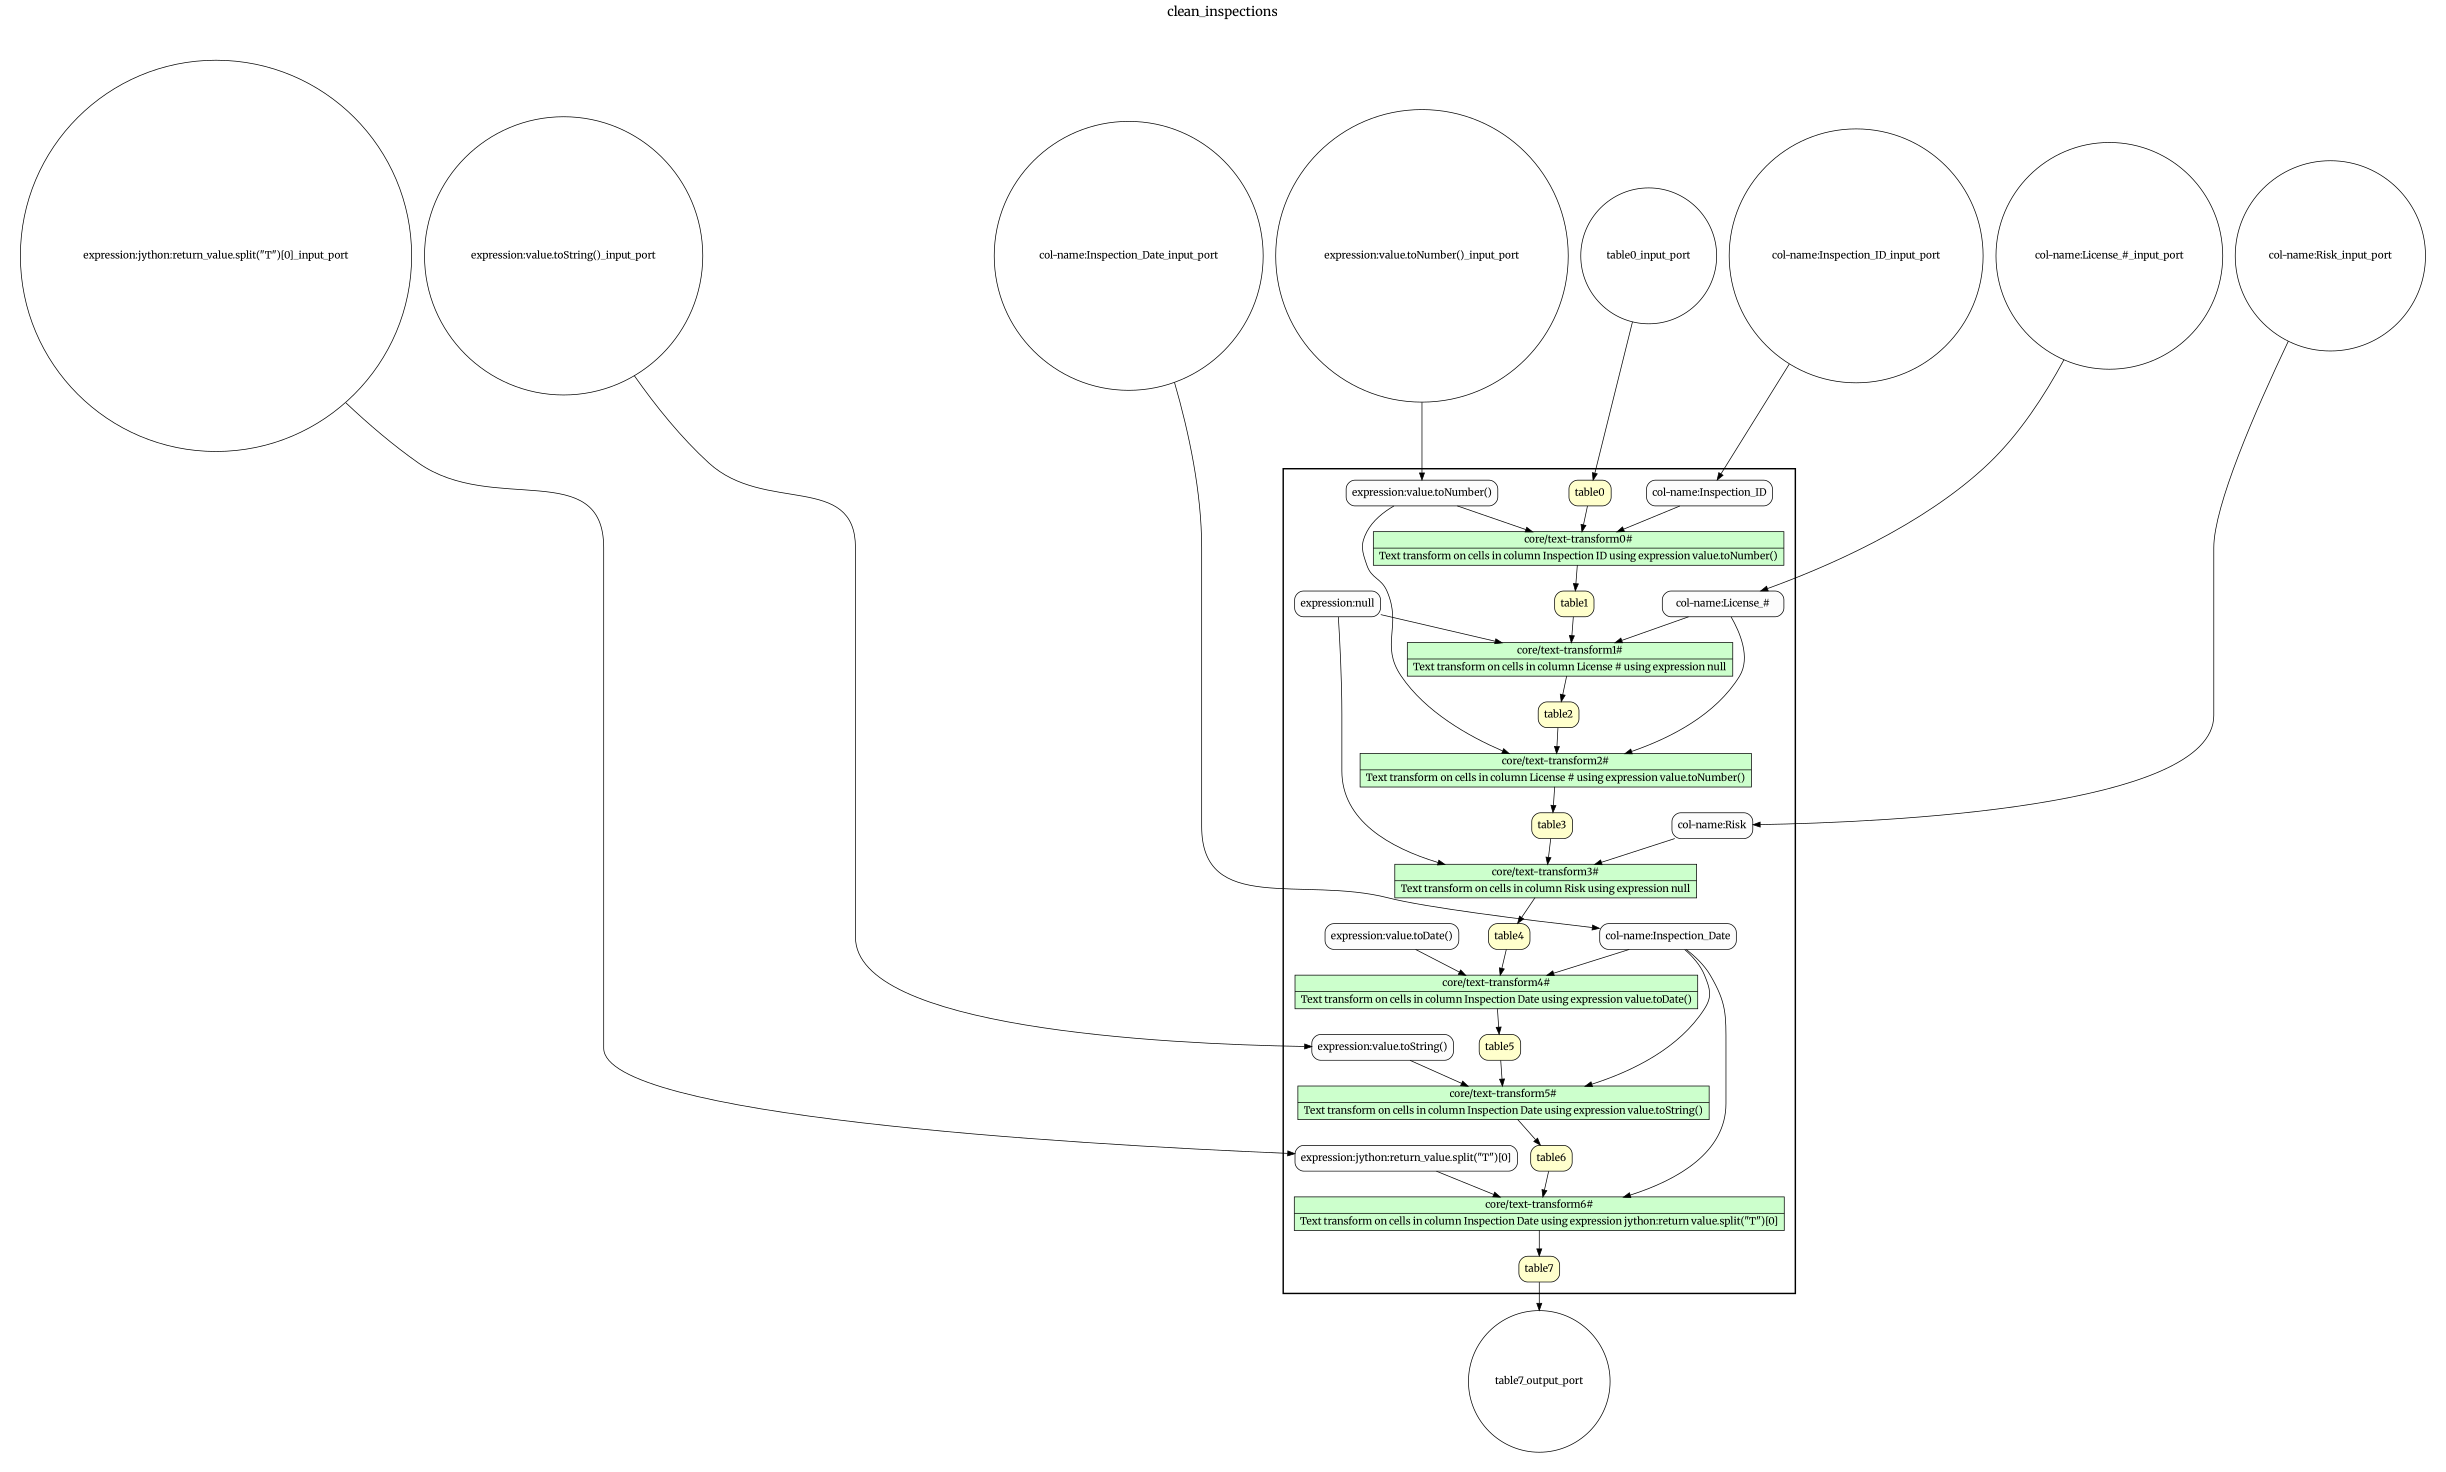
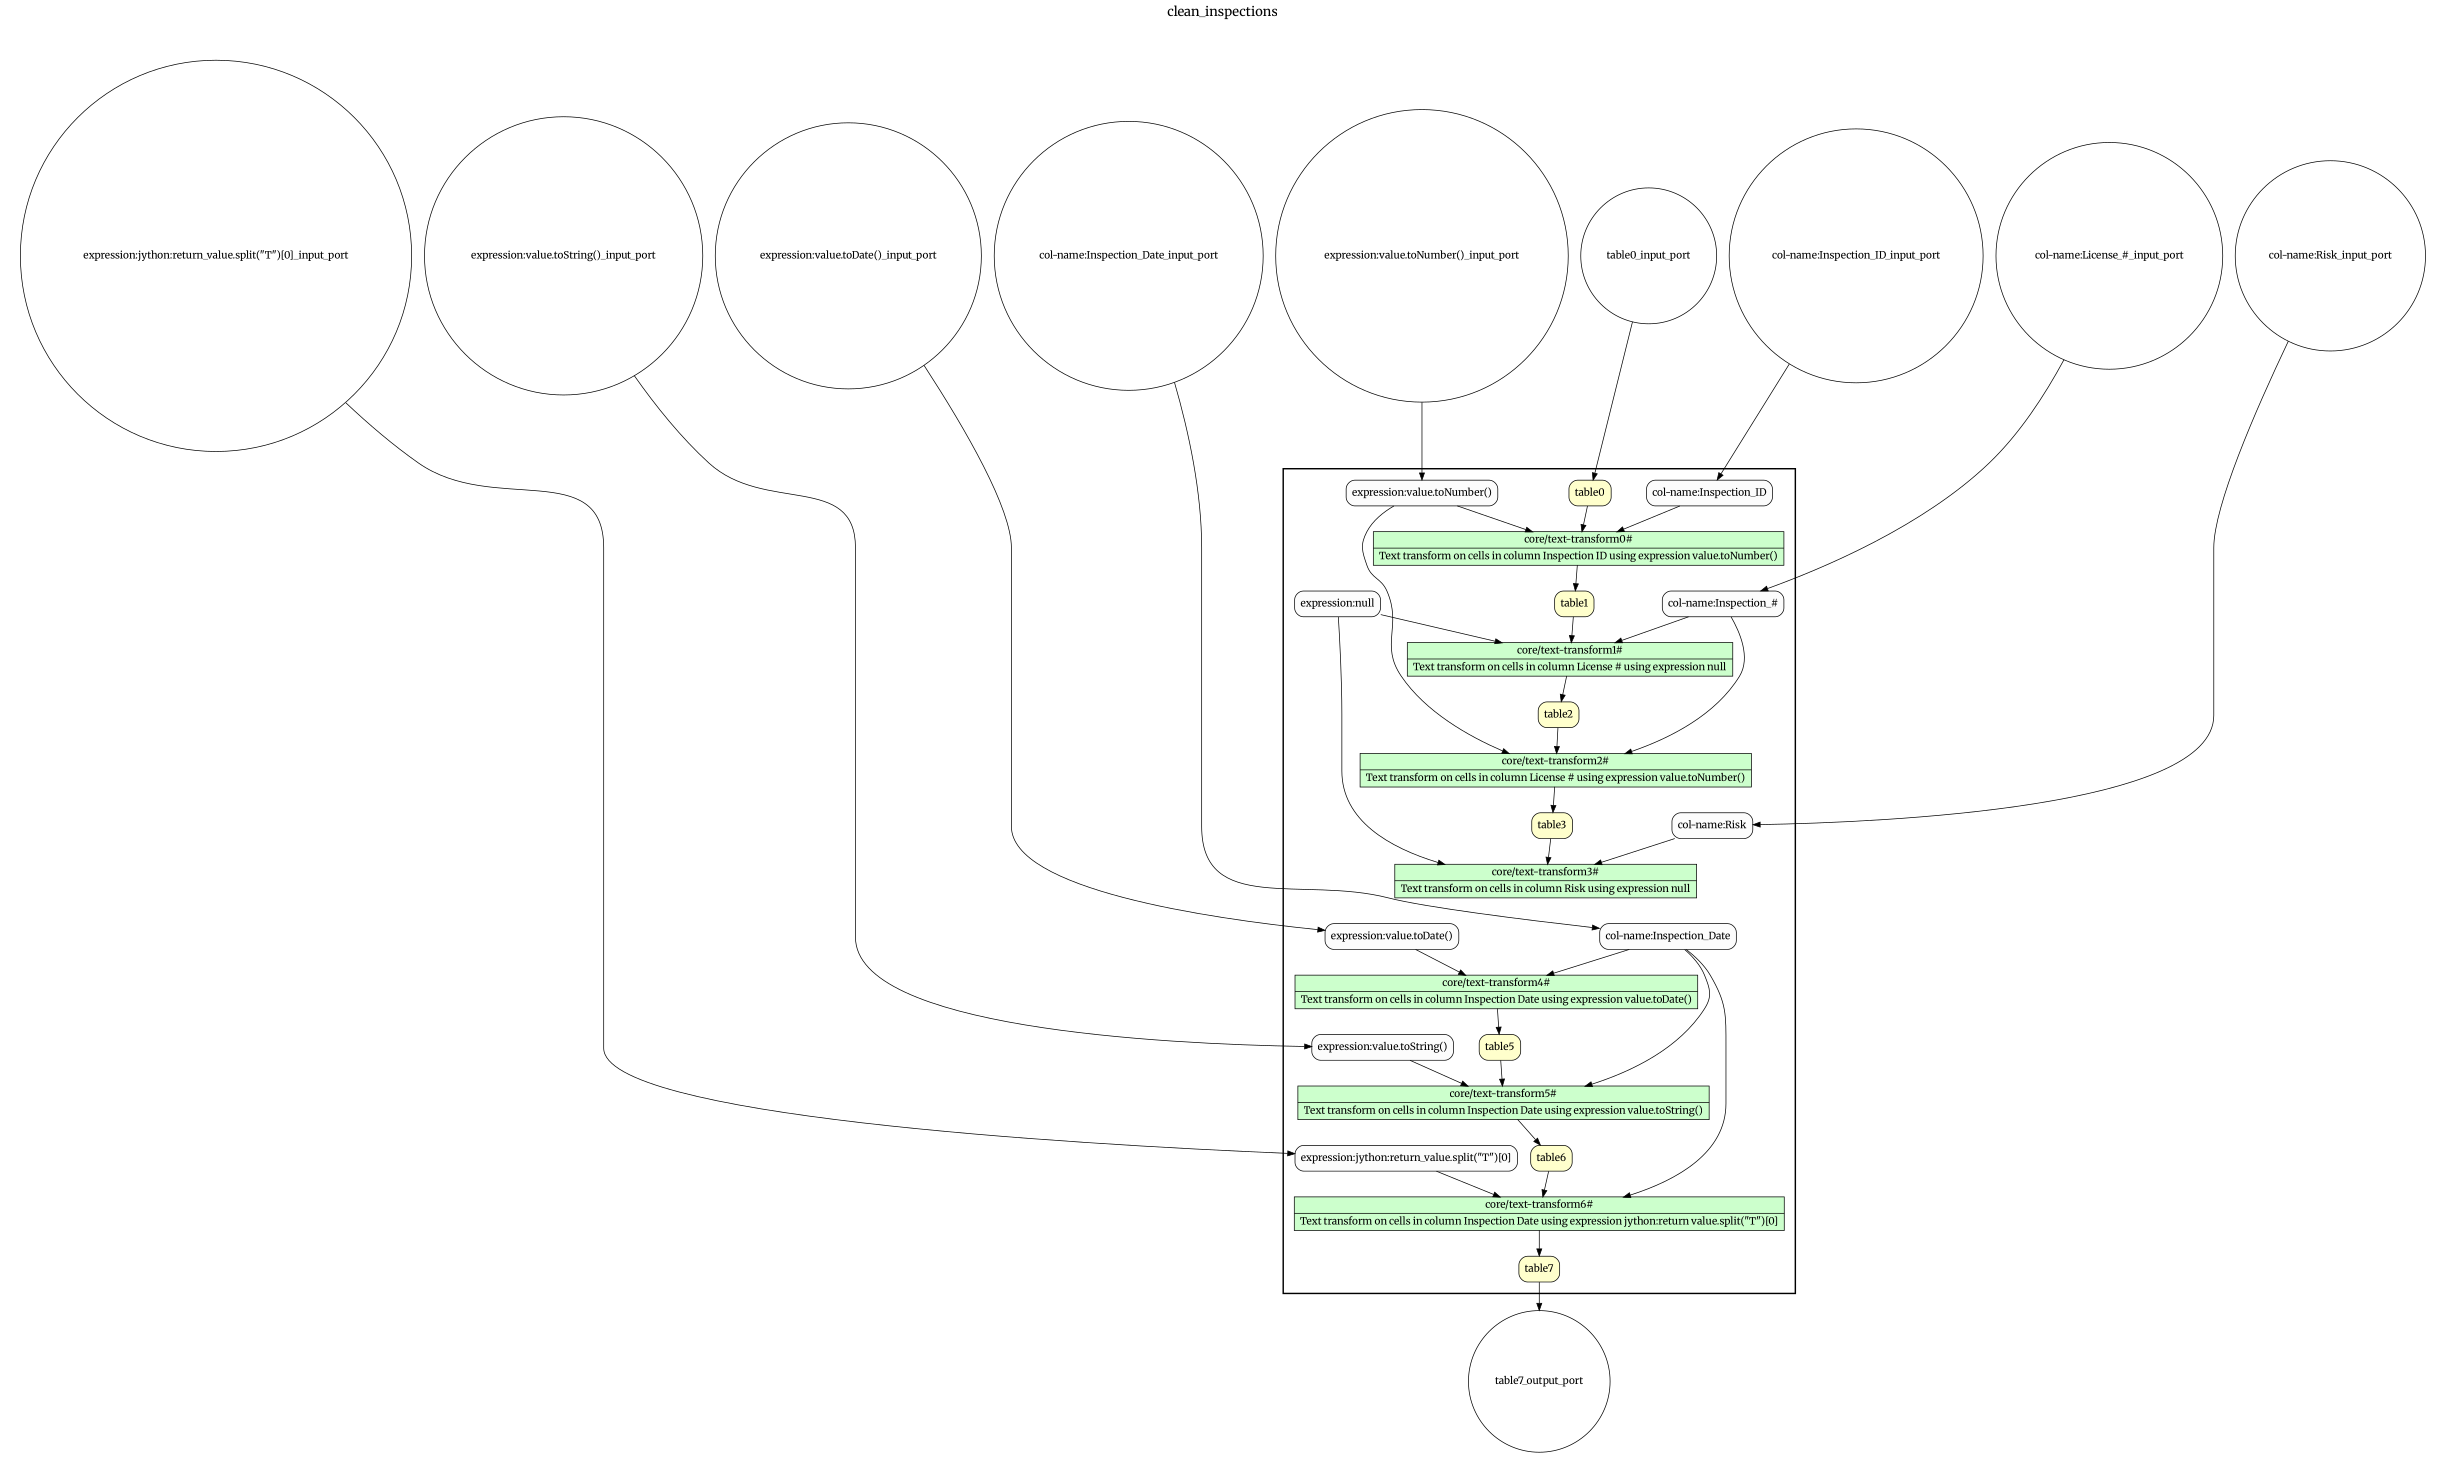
none -> (848, 256)
(1723, 604) -> (1723, 604)
(1509, 937) -> none
